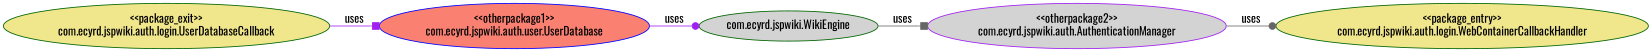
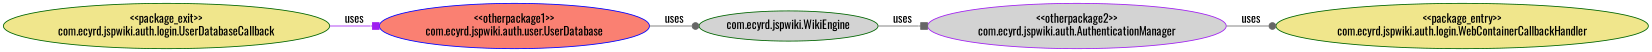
(671, 26) -> (671, 26)
